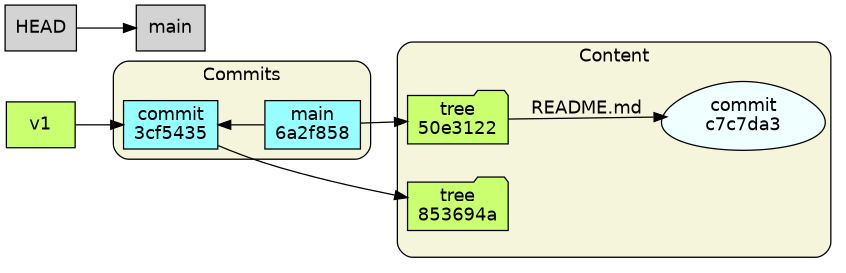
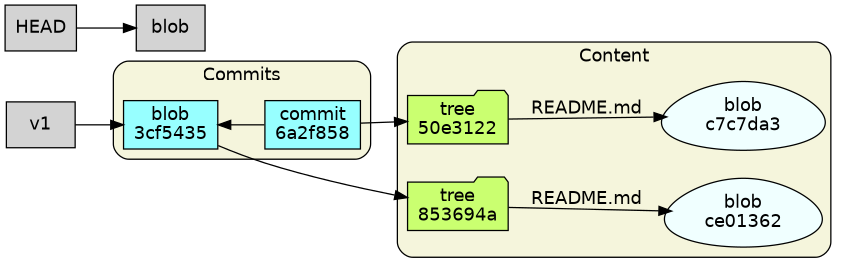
(171, 28) -> (171, 28)
(743, 116) -> (743, 116)
(41, 125) -> (41, 125)
(171, 125) -> (171, 125)
(313, 125) -> (313, 125)
none -> (743, 213)
